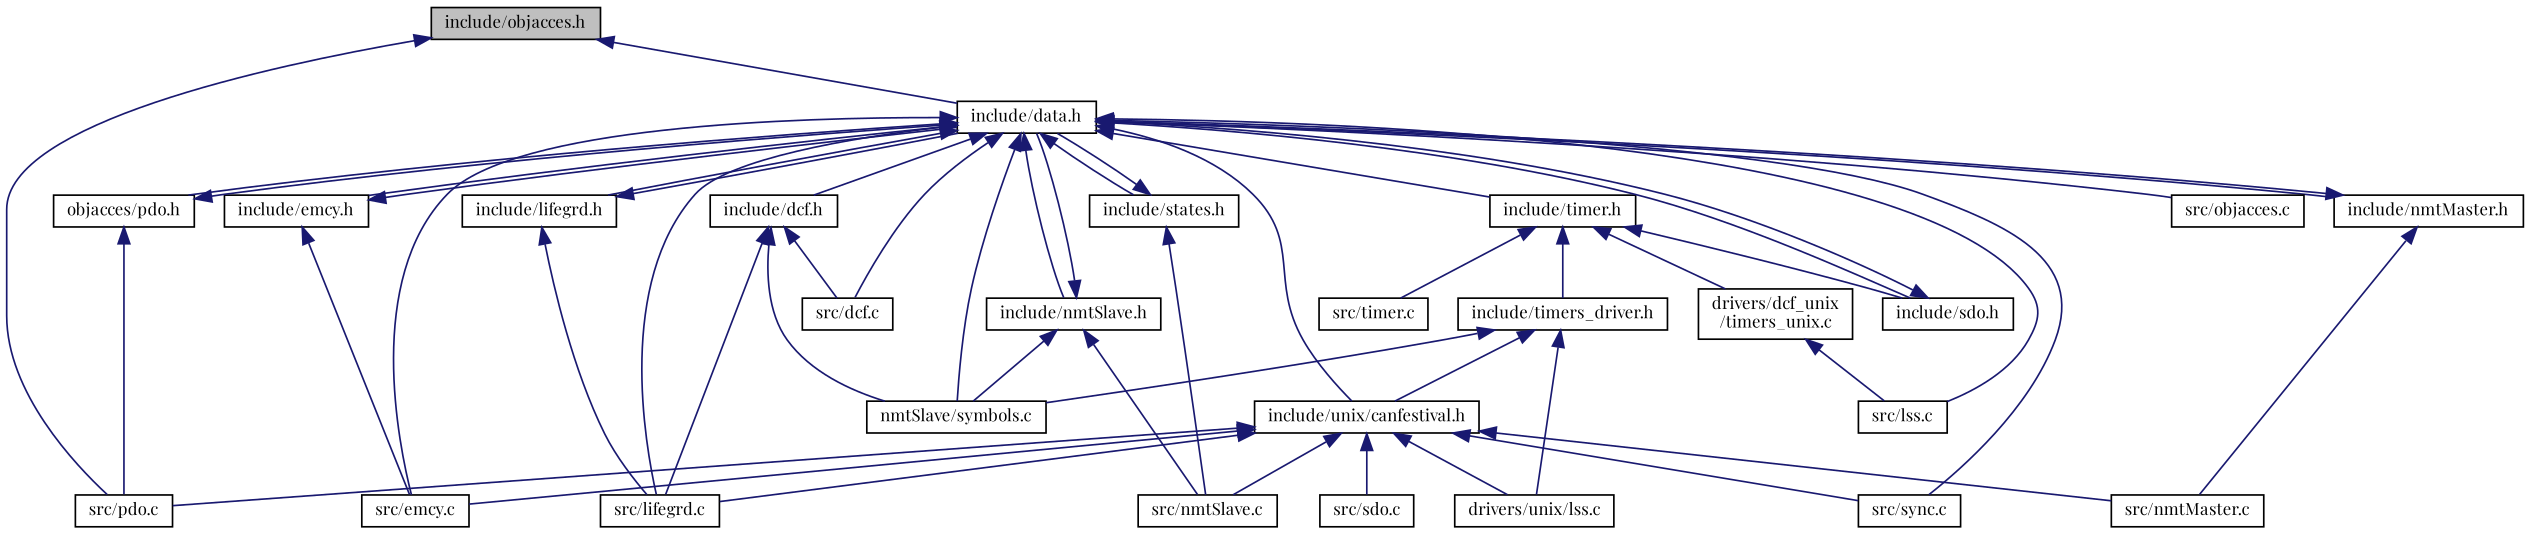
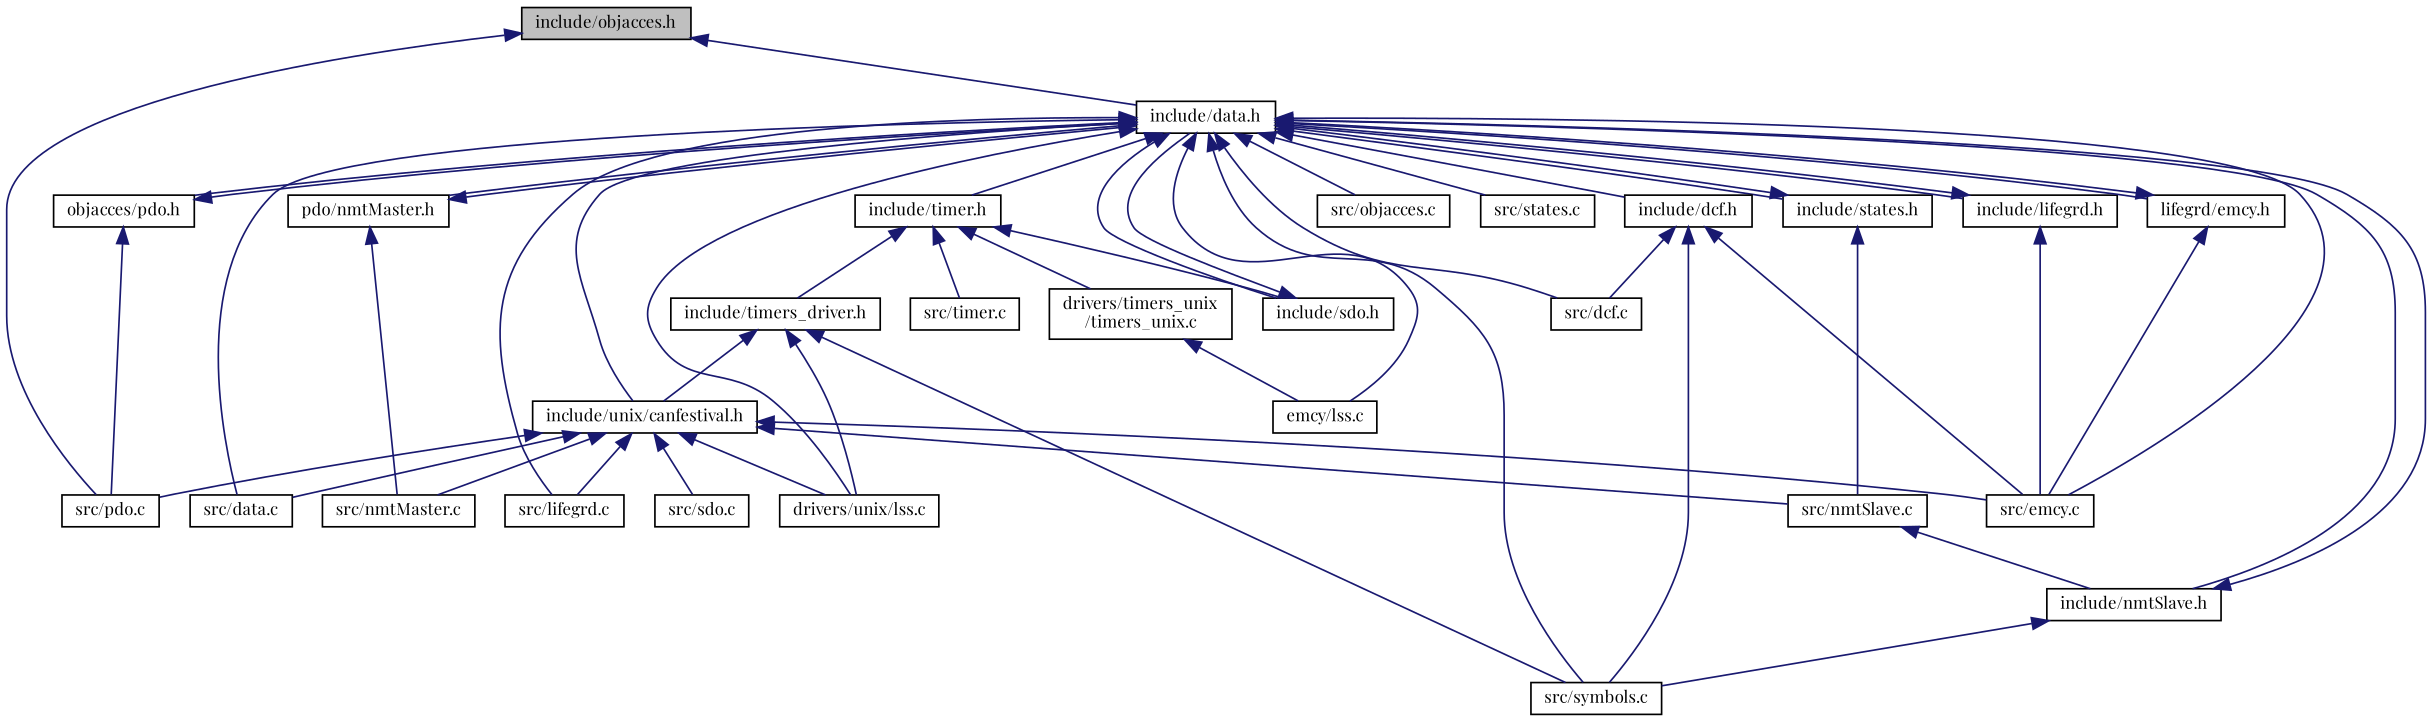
(296, 211) -> (2216, 211)
none -> (1538, 211)
(2429, 211) -> (368, 211)
none -> (729, 233)
(1775, 314) -> (1141, 314)
(714, 369) -> (1871, 366)
(581, 376) -> (2040, 369)
(956, 417) -> (1596, 698)
(1903, 417) -> (1325, 417)
(1146, 419) -> (2004, 560)
(1909, 511) -> (241, 511)
